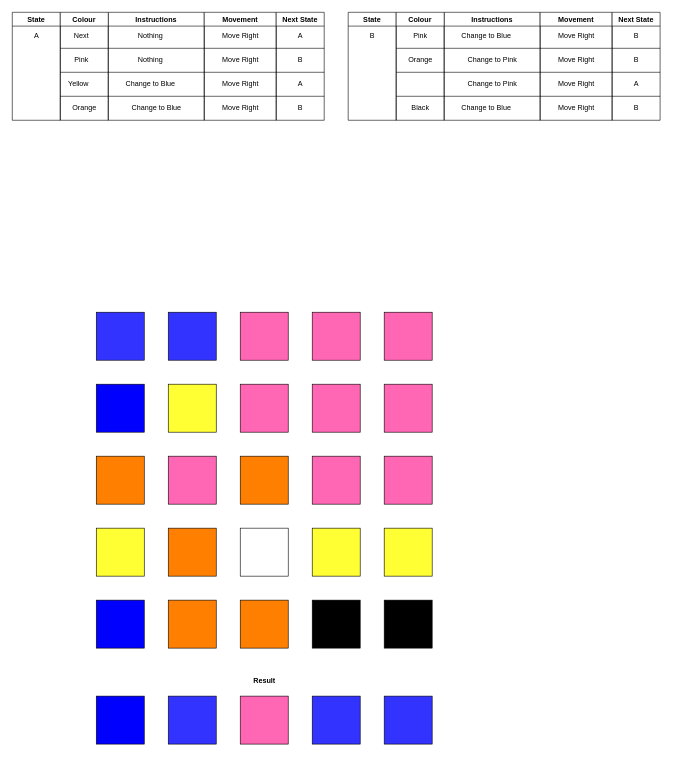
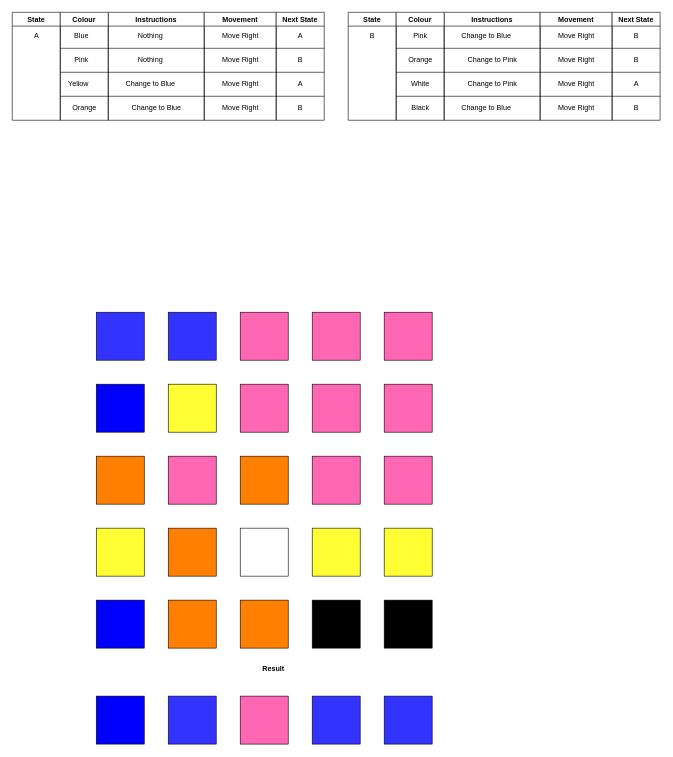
(82, 36) -> (82, 36)
none -> (420, 84)
(264, 681) -> (273, 669)
